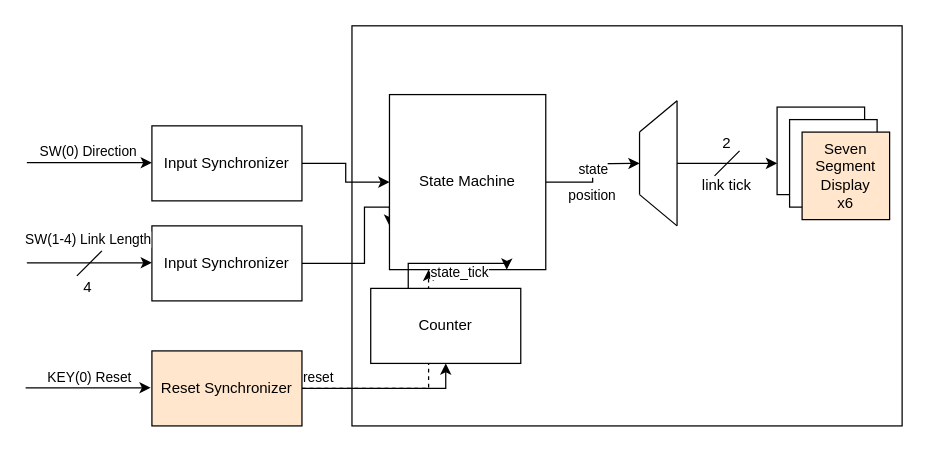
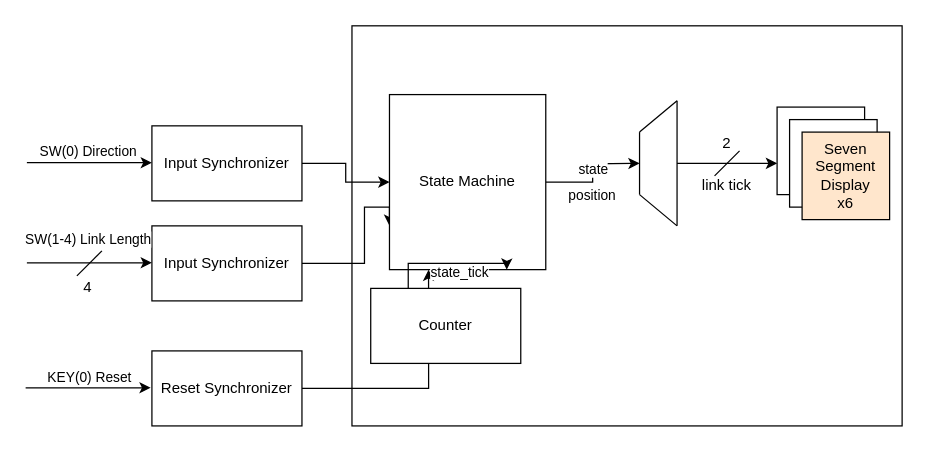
(428, 375) -> (428, 375)
(227, 388) -> (227, 388)
(446, 388) -> none
